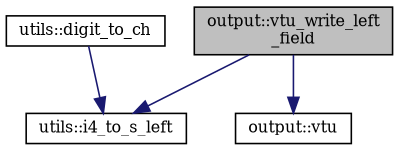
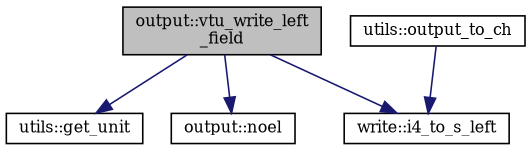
(86, 31) -> (438, 31)
none -> (75, 128)
(106, 128) -> (427, 128)
(293, 128) -> (233, 128)
